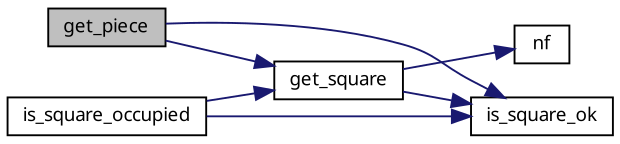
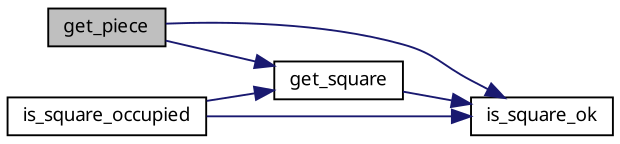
(542, 44) -> none
